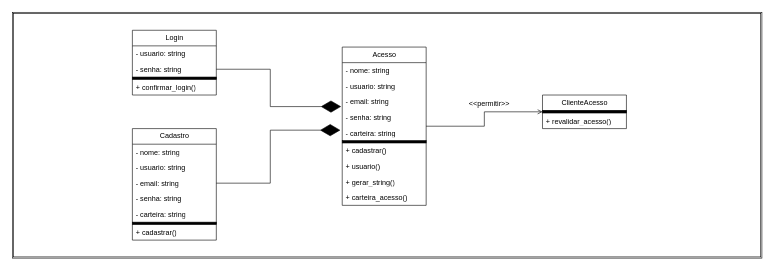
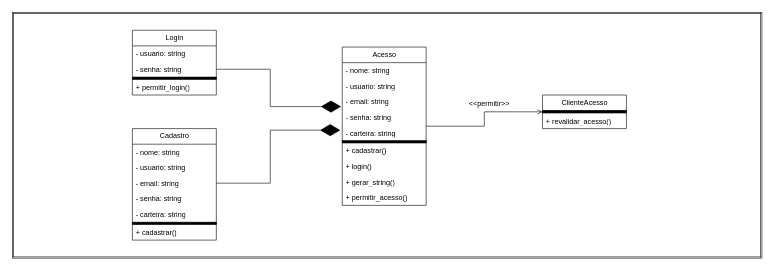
(170, 88) -> (168, 88)
(366, 167) -> (361, 167)
(382, 198) -> (381, 198)
